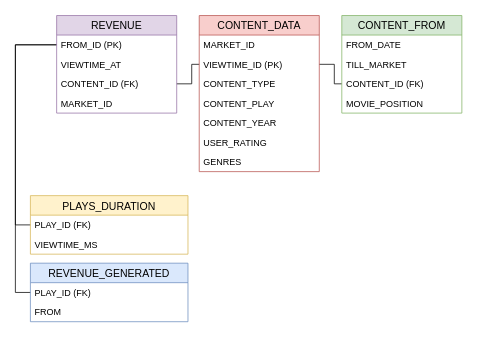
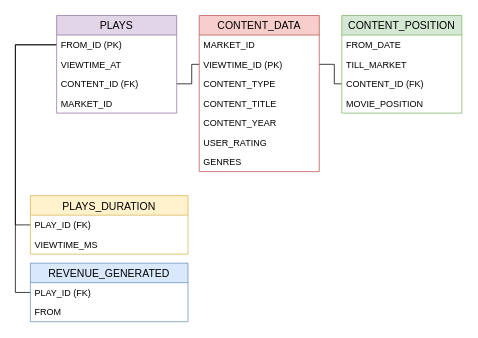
(116, 26) -> (116, 26)
(401, 26) -> (401, 26)
(233, 104) -> (236, 104)
